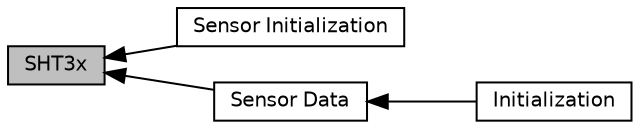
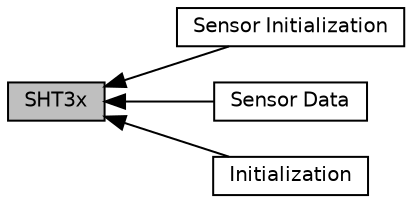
(432, 102) -> (177, 140)
